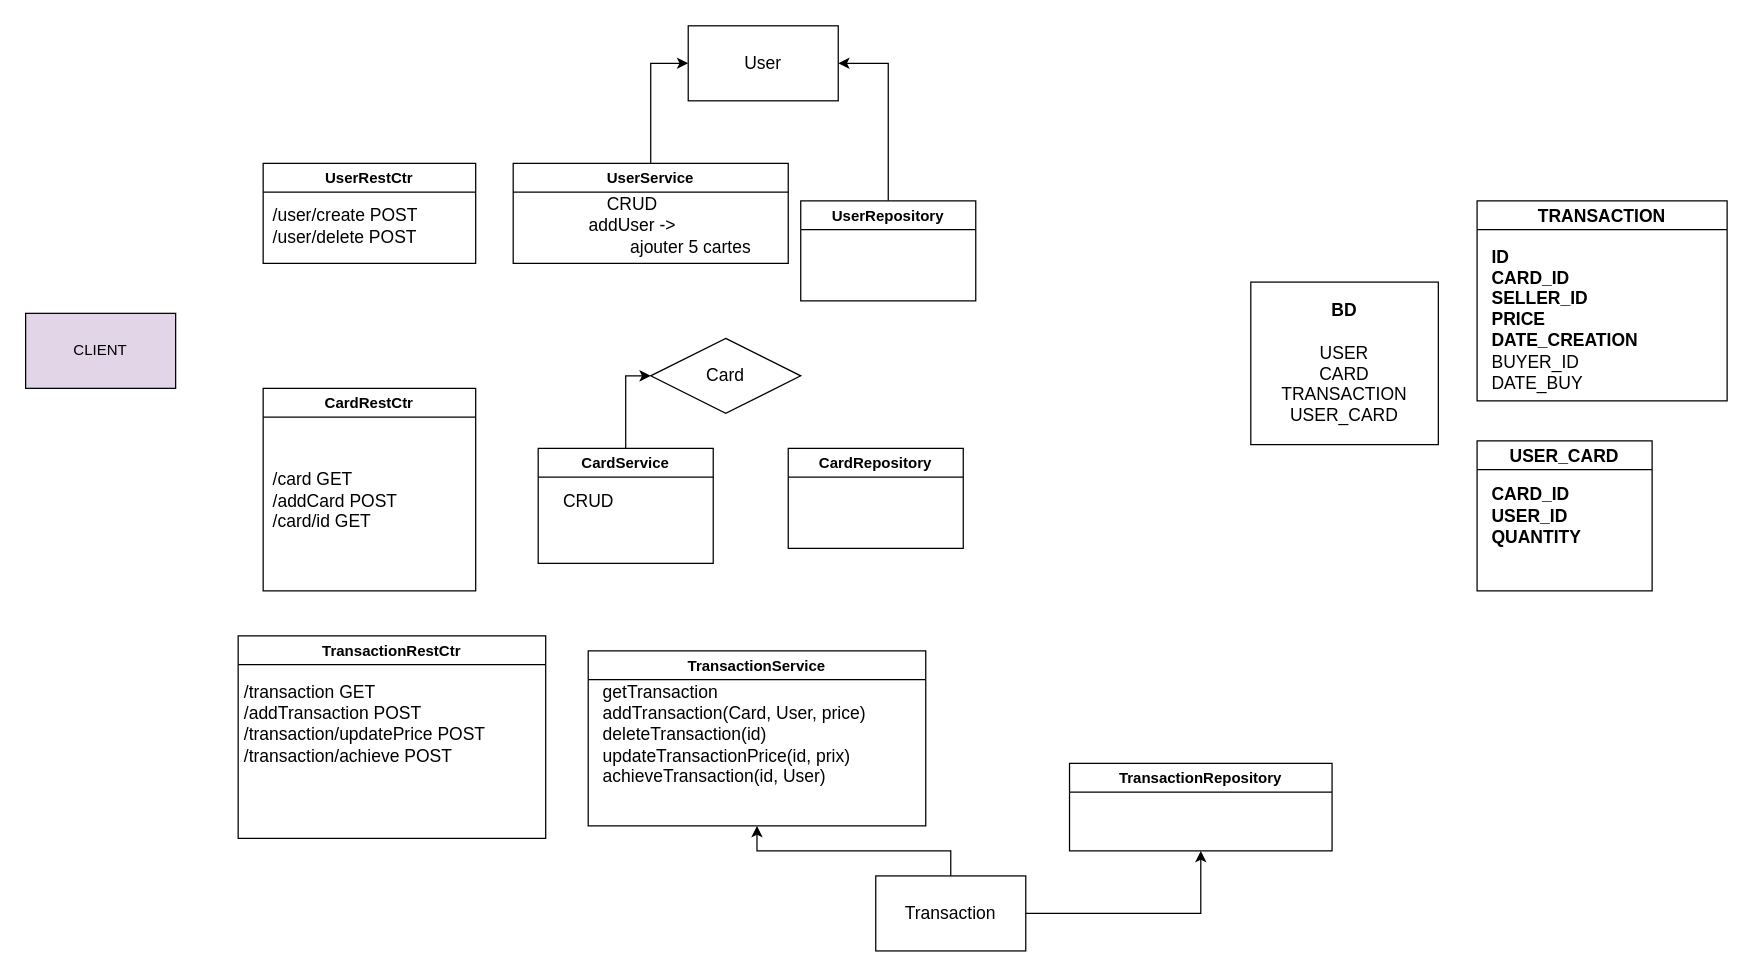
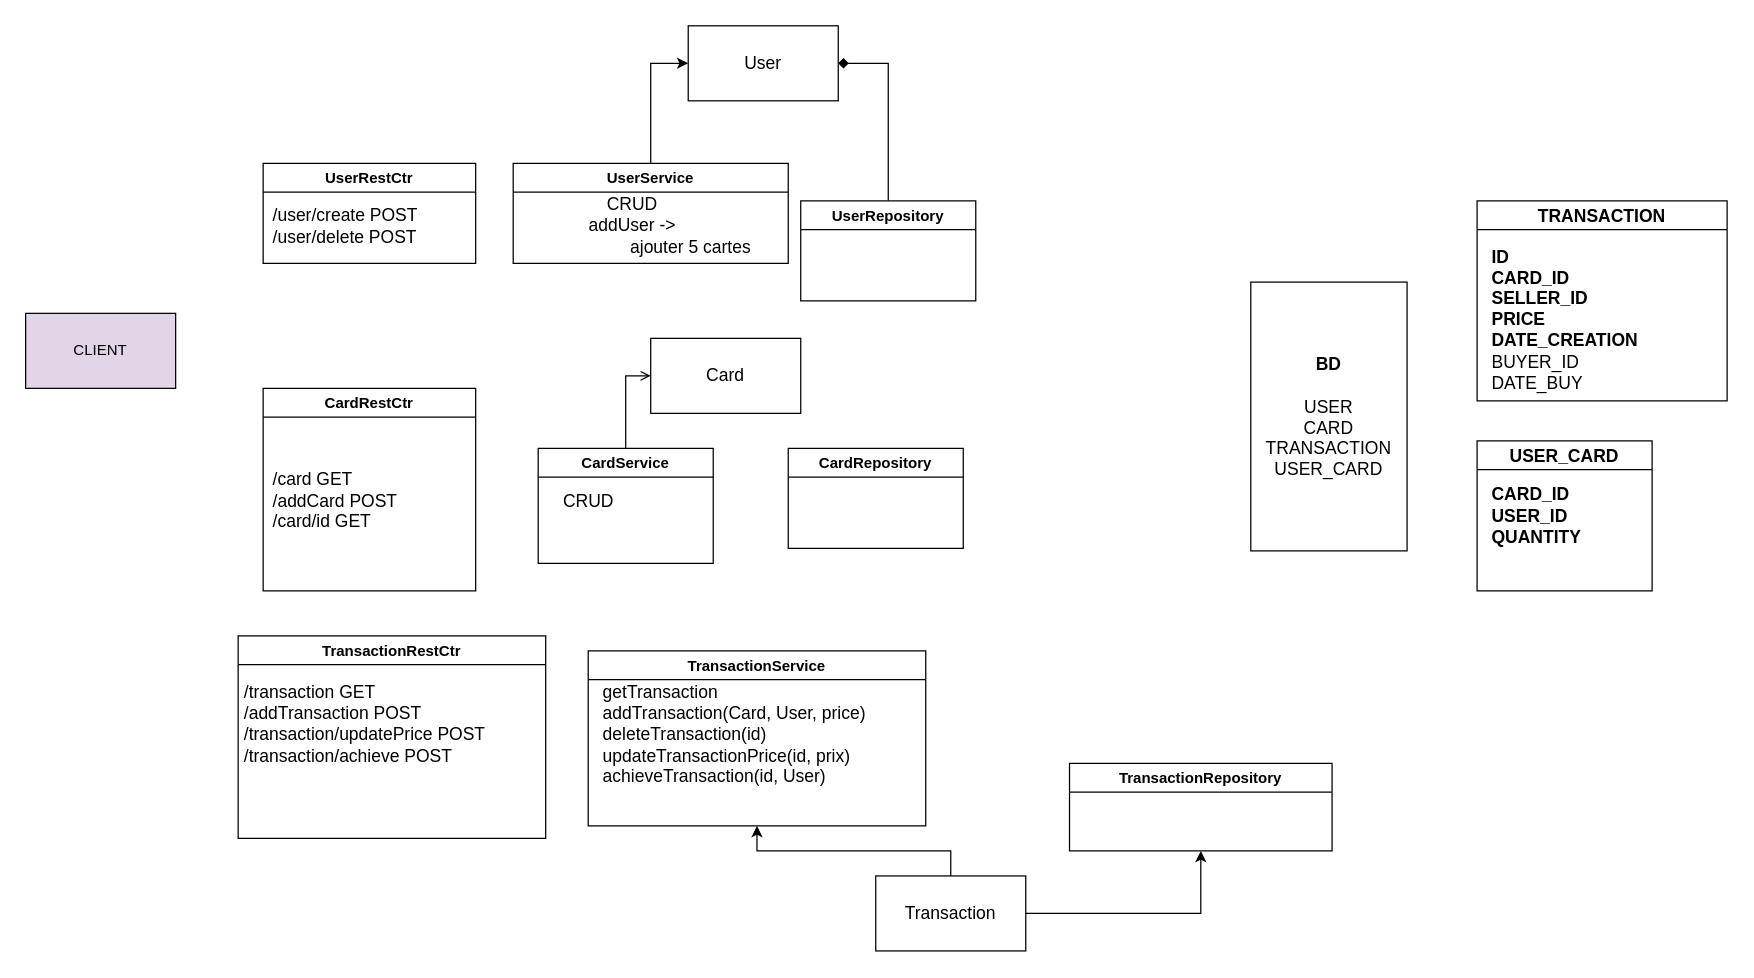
(848, 63) -> (849, 63)
(1344, 363) -> (1329, 416)
(641, 376) -> (643, 376)
(726, 376) -> (726, 376)
